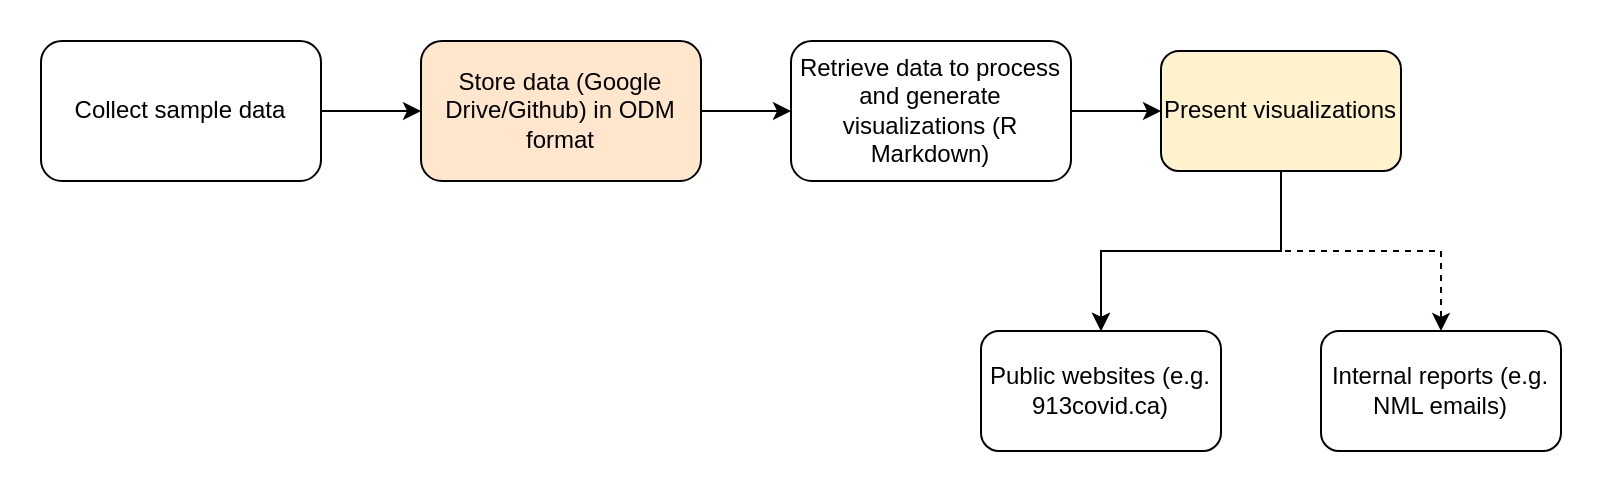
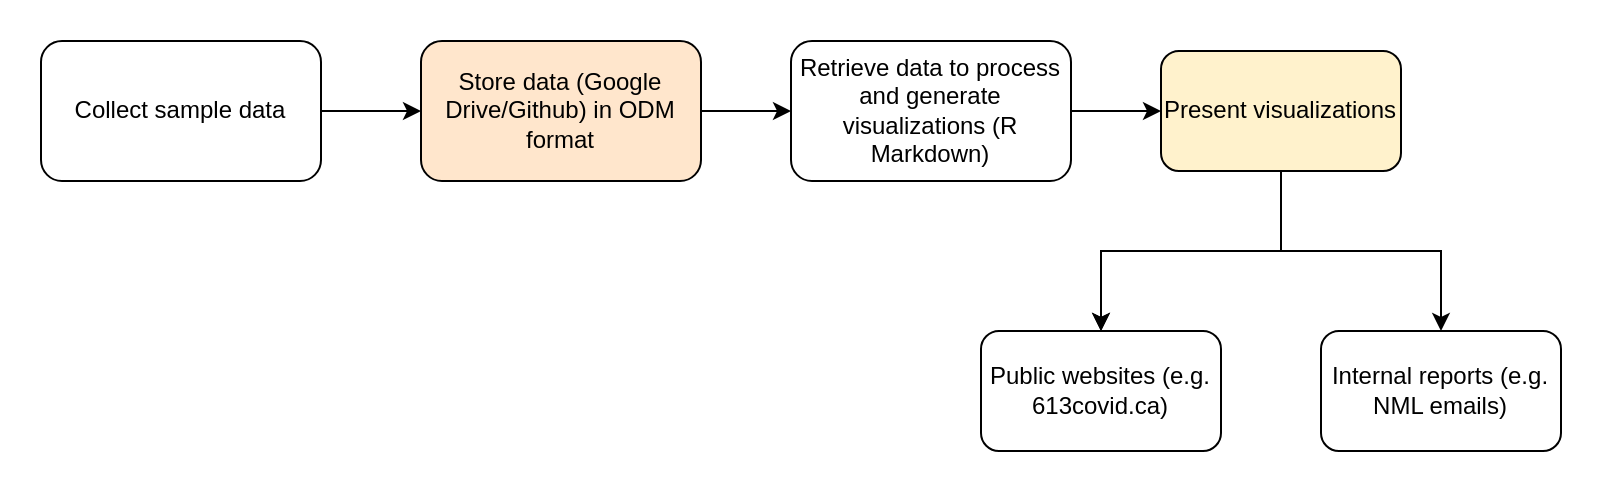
(1393, 251) -> (1393, 251)
(1101, 391) -> (1101, 391)
